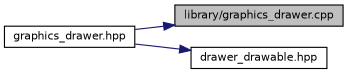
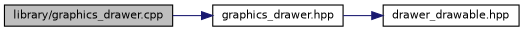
(149, 28) -> (187, 16)
